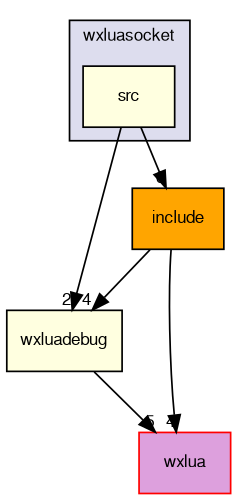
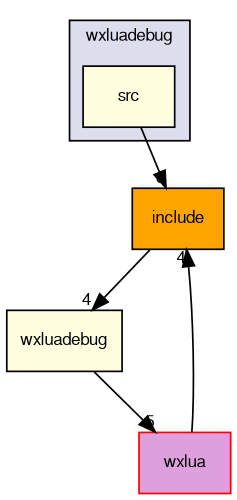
(130, 36) -> (130, 36)
(99, 210) -> none
(170, 332) -> (193, 349)
